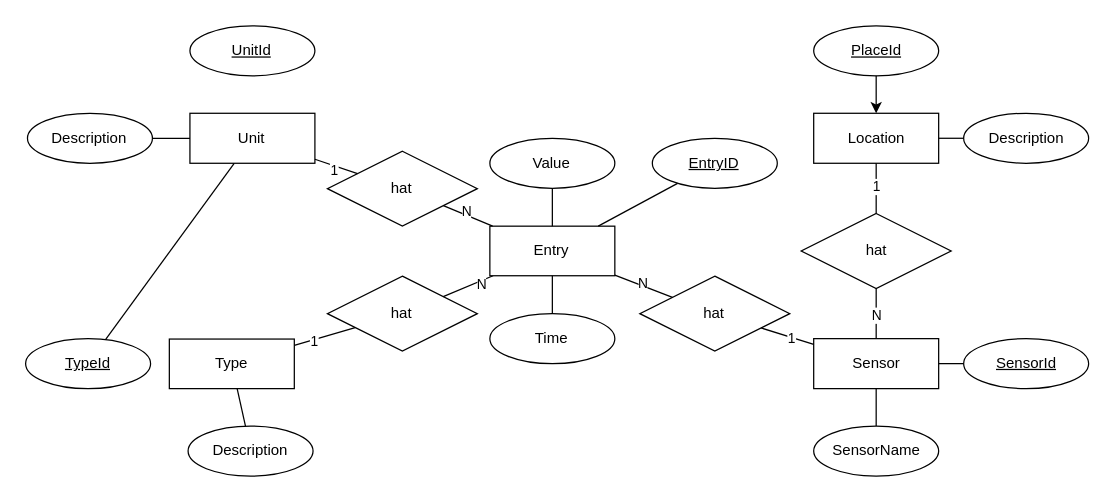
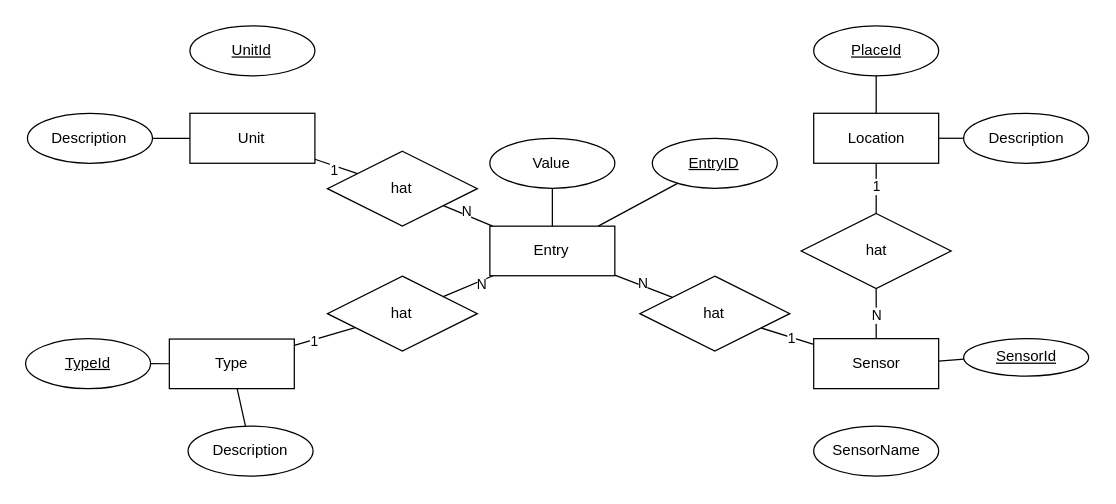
(876, 103) -> (876, 106)
(170, 251) -> (160, 364)
(552, 294) -> none
(552, 339) -> none
(1026, 364) -> (1026, 357)
(876, 408) -> none
